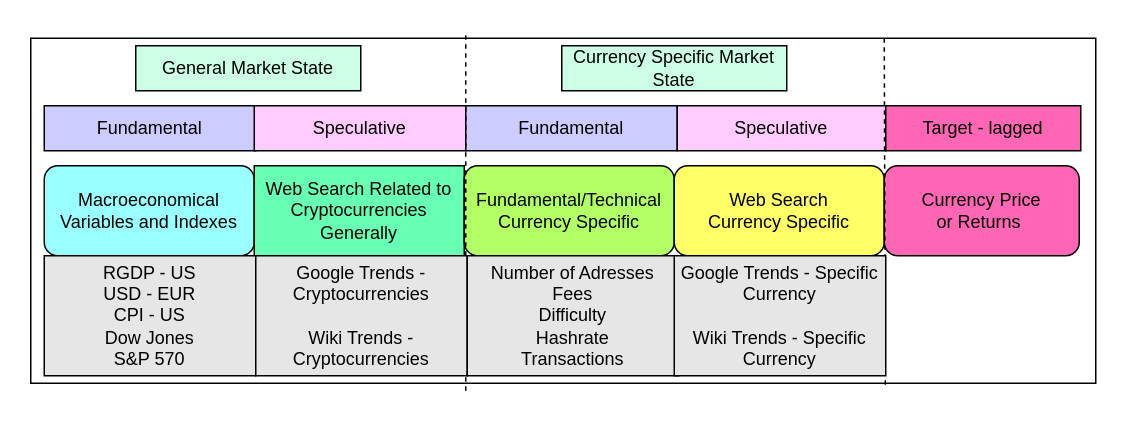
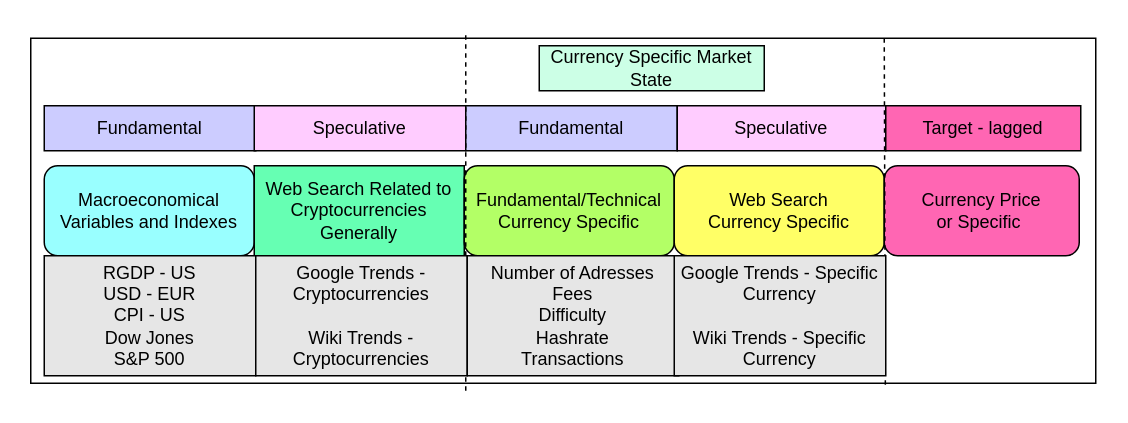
(248, 68) -> none
(674, 68) -> (652, 68)
(982, 211) -> (982, 211)
(150, 316) -> (150, 316)
